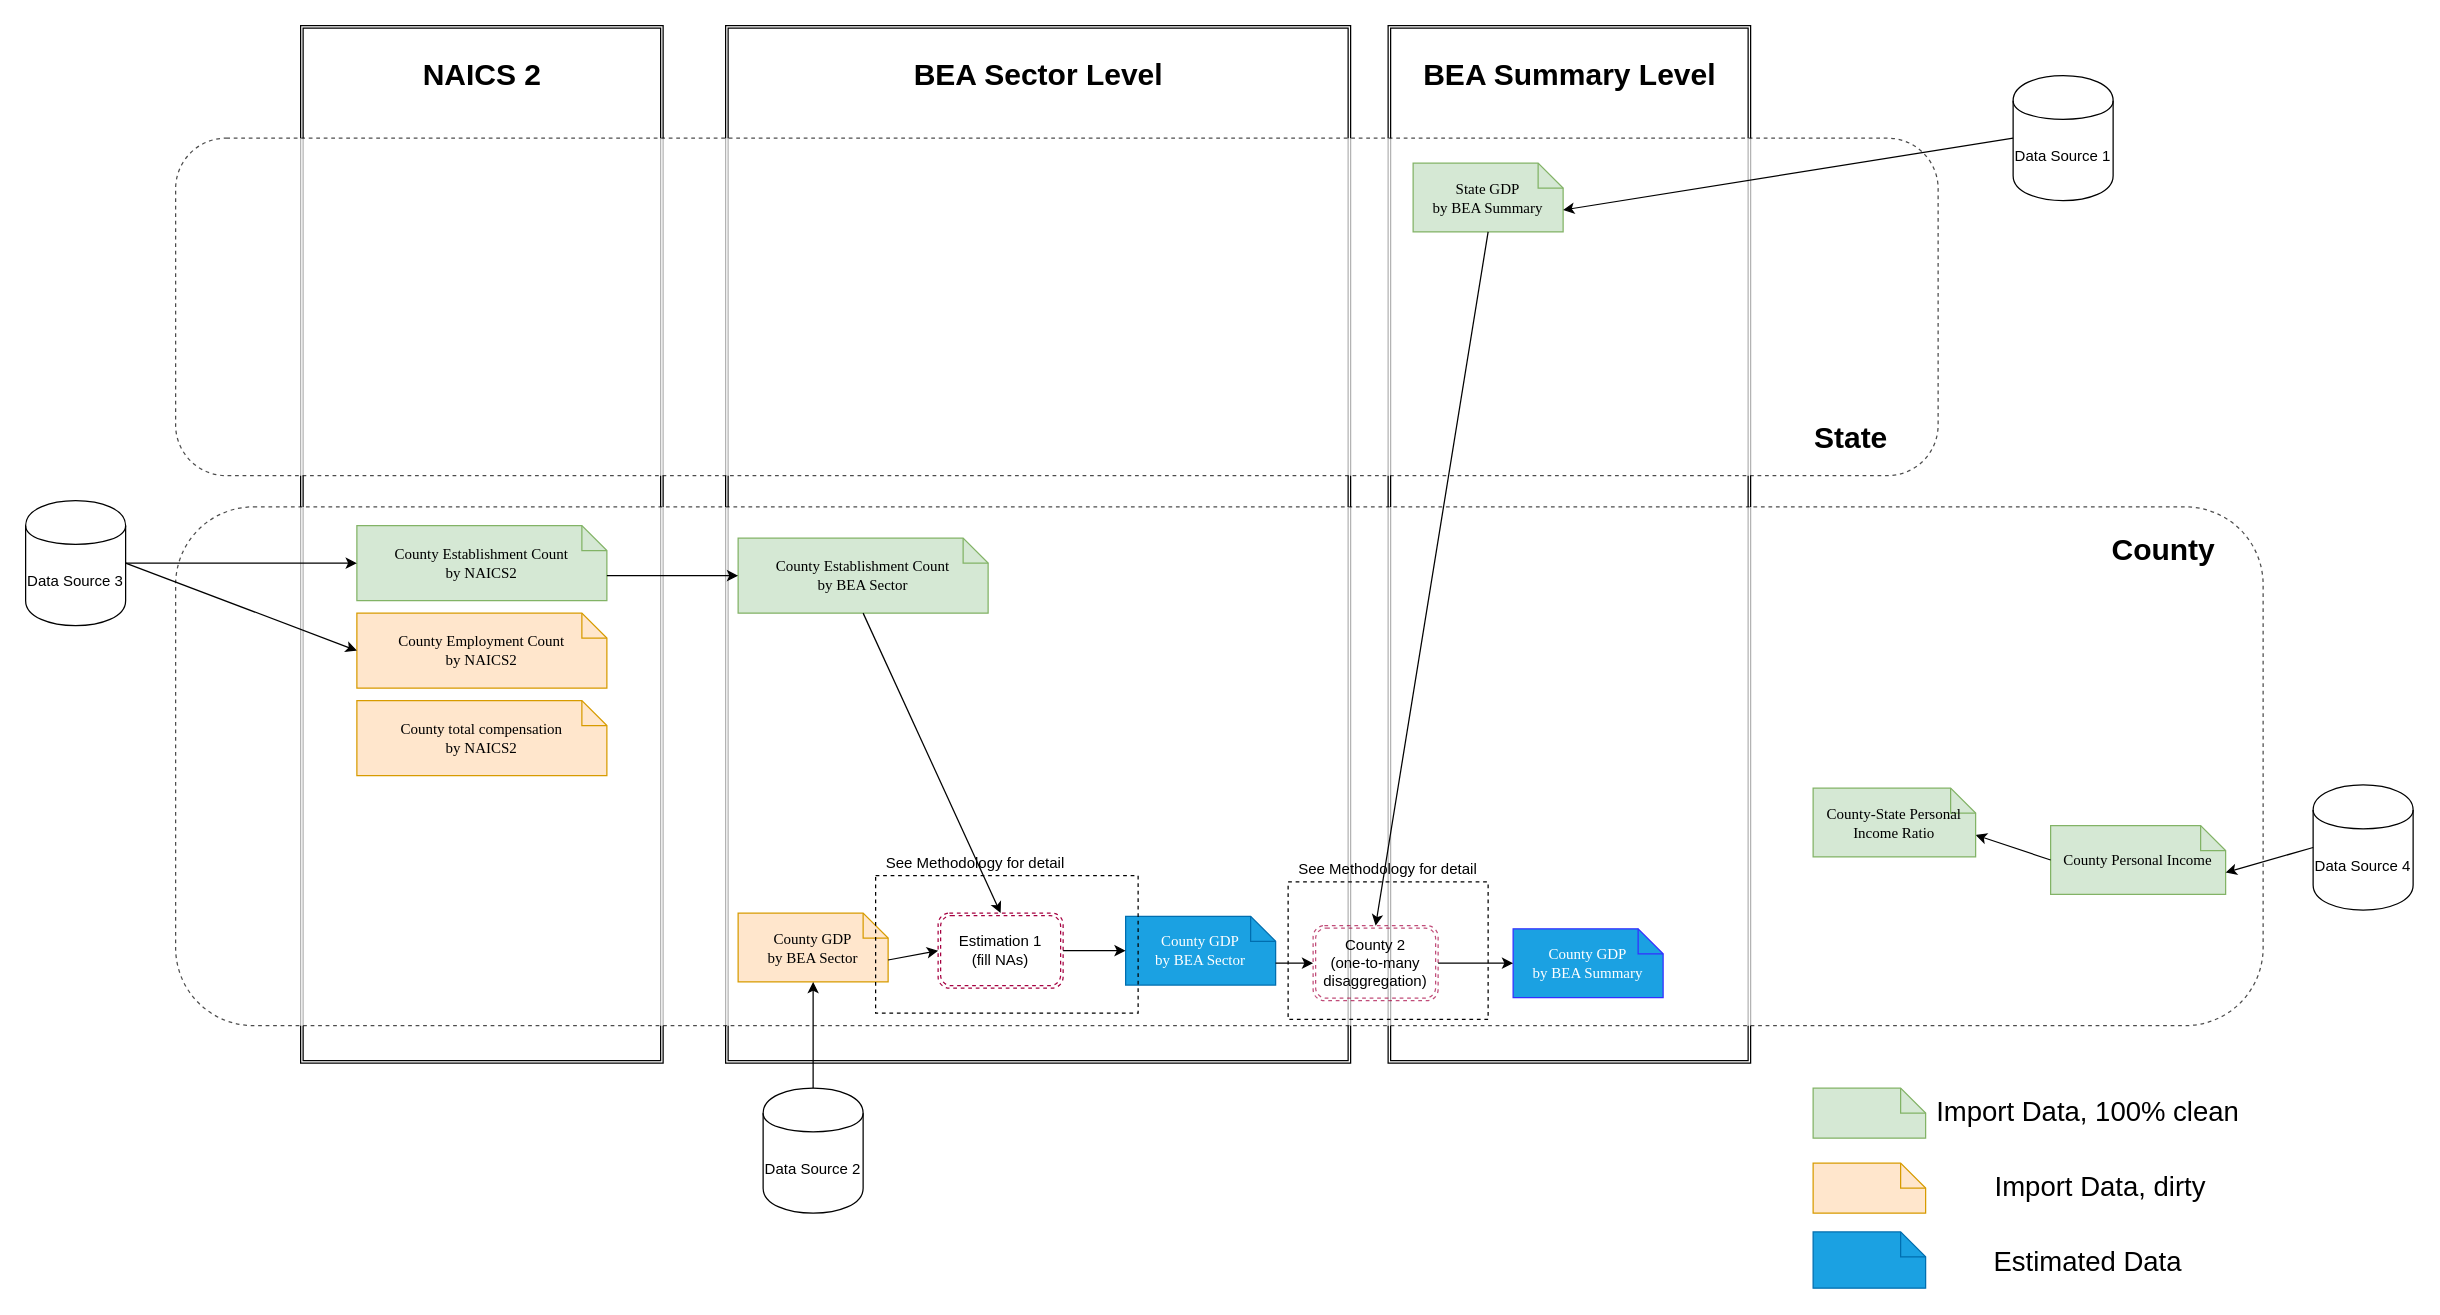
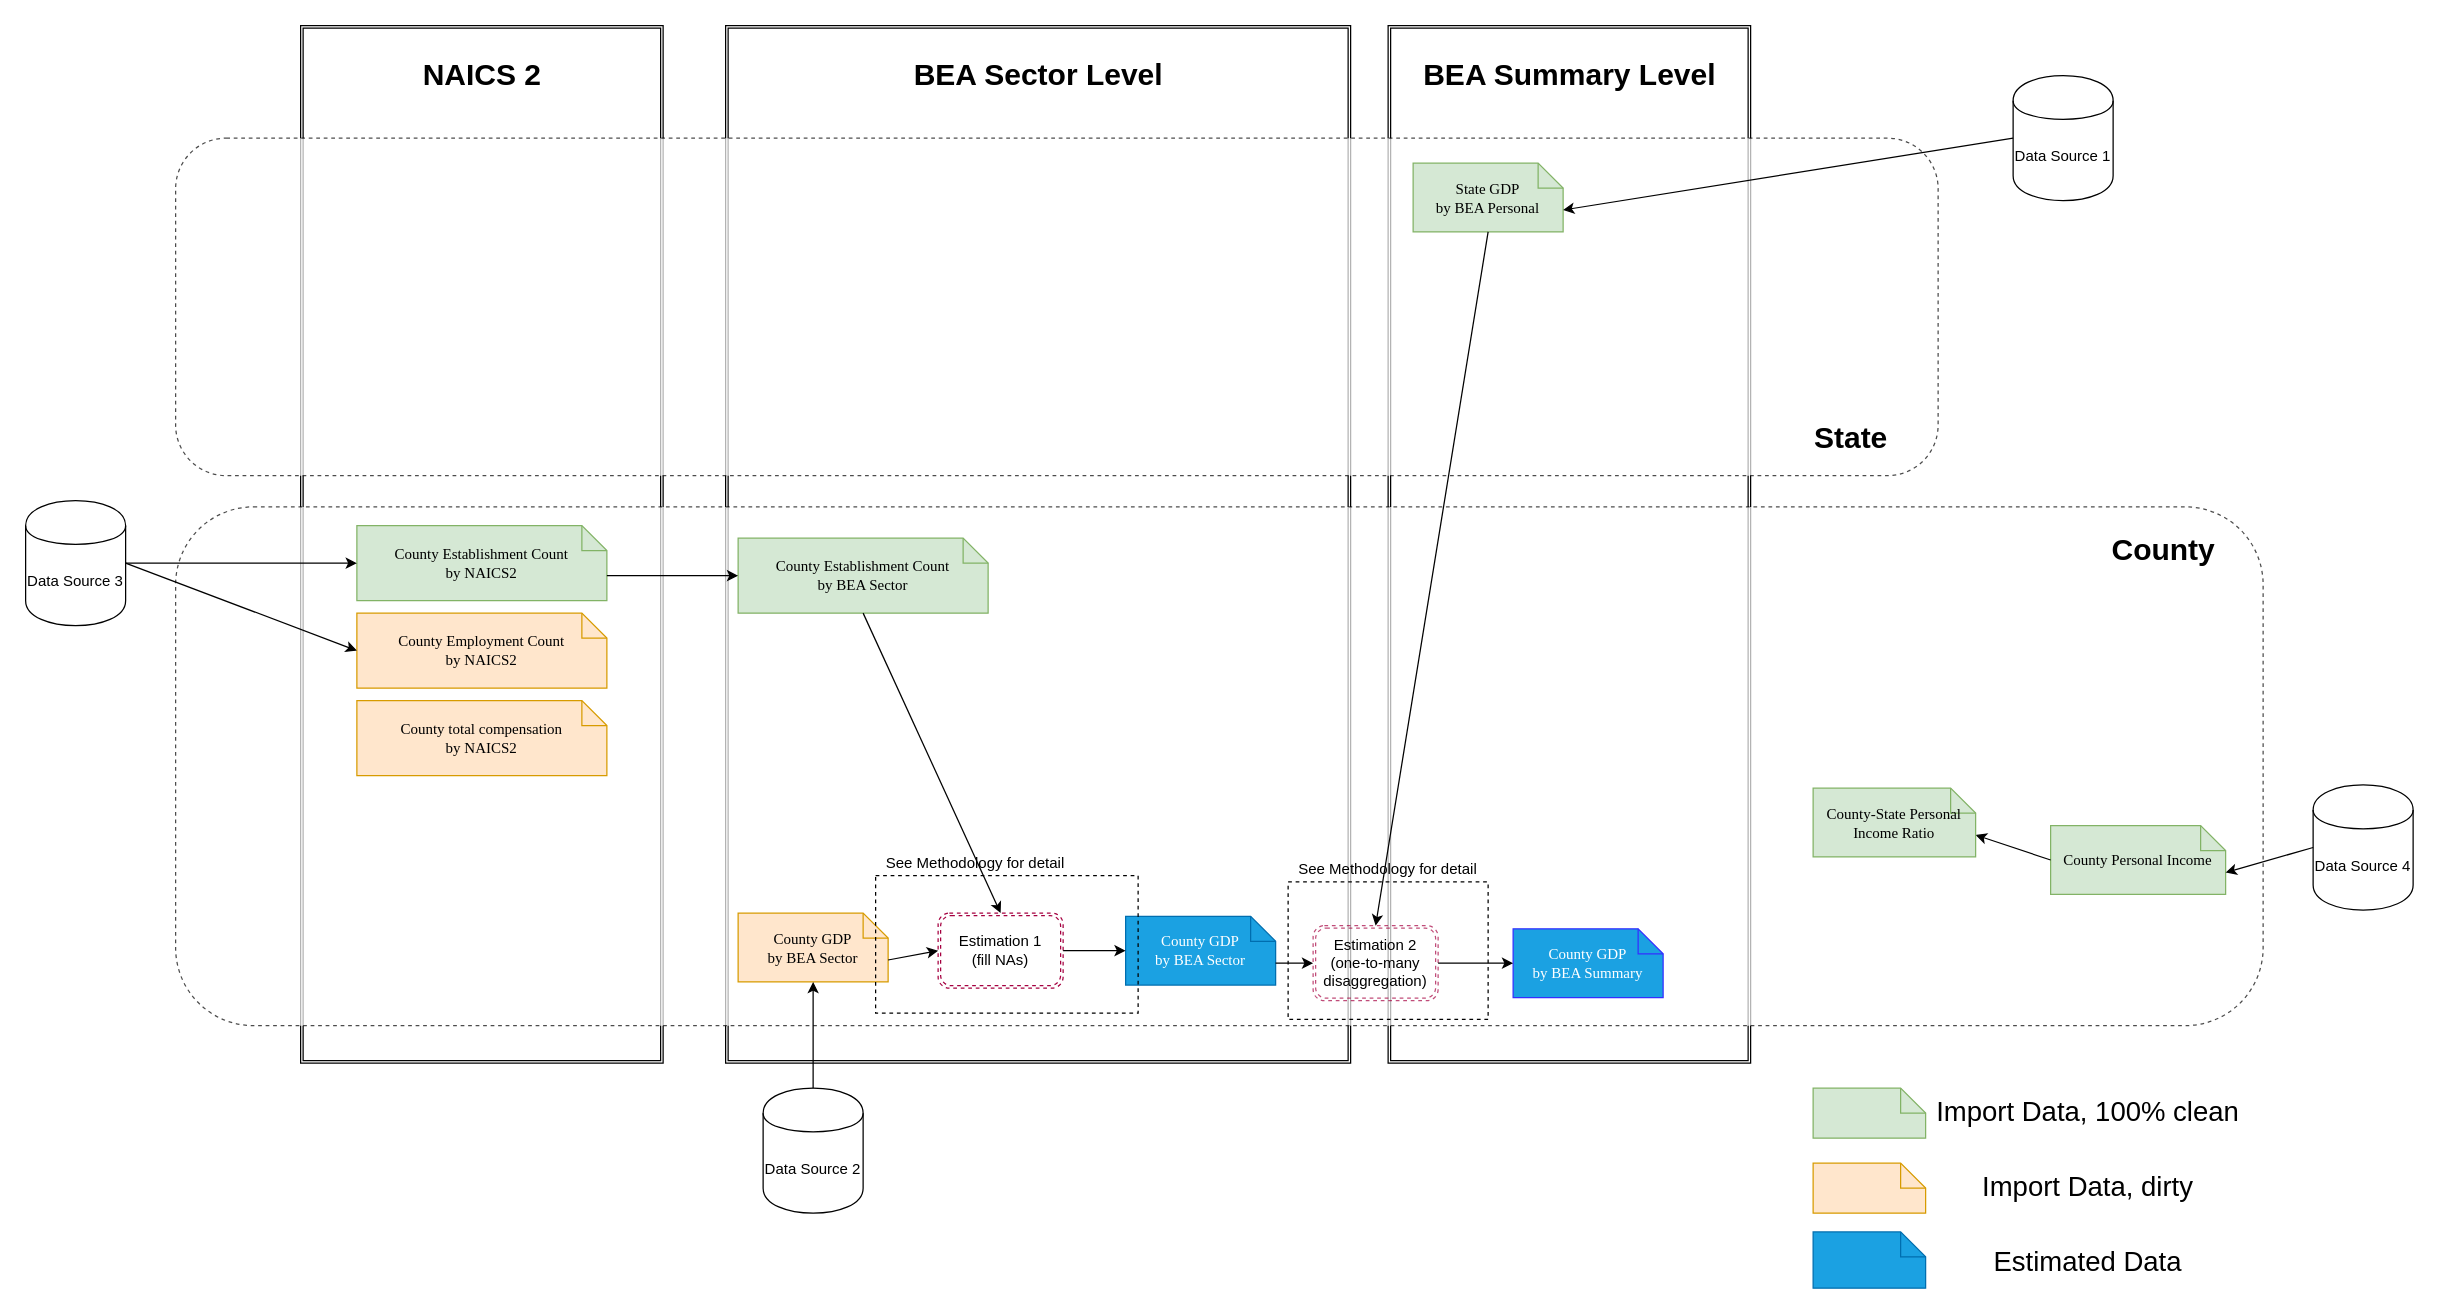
(1488, 198) -> (1488, 198)
(1376, 963) -> (1376, 963)
(2101, 1188) -> (2088, 1188)
